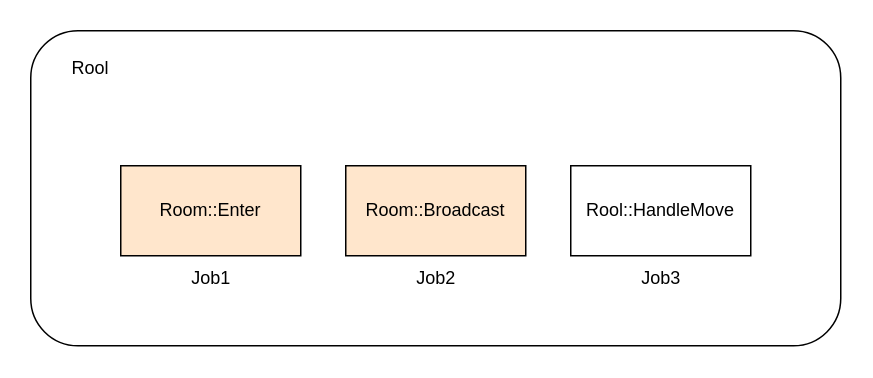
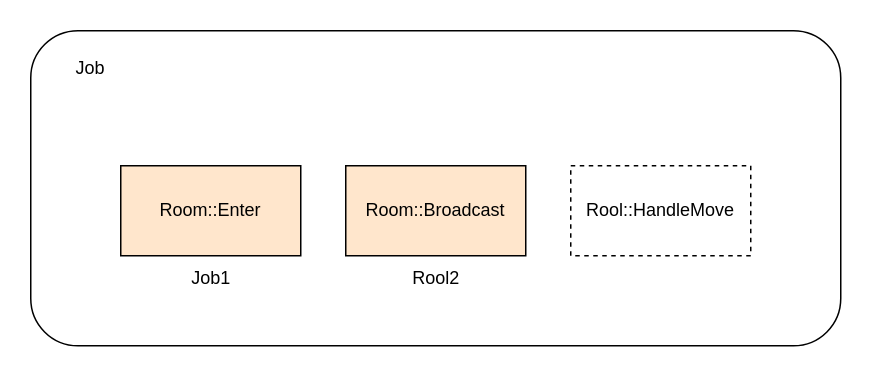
(91, 68) -> (91, 68)
(661, 211) -> (661, 211)
(437, 278) -> (437, 278)
(661, 278) -> none
